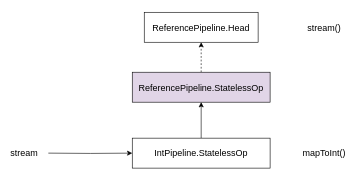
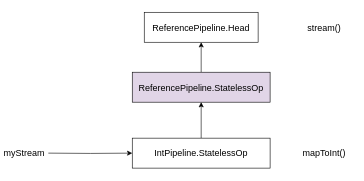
(201, 59) -> (201, 59)
(24, 153) -> (24, 153)
